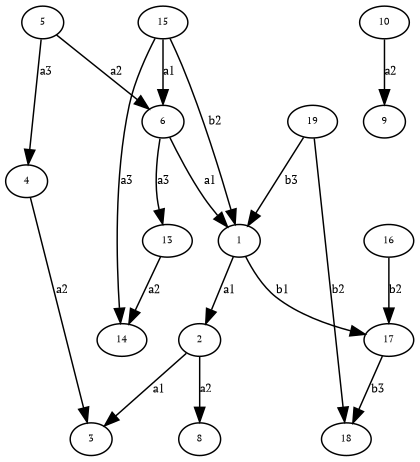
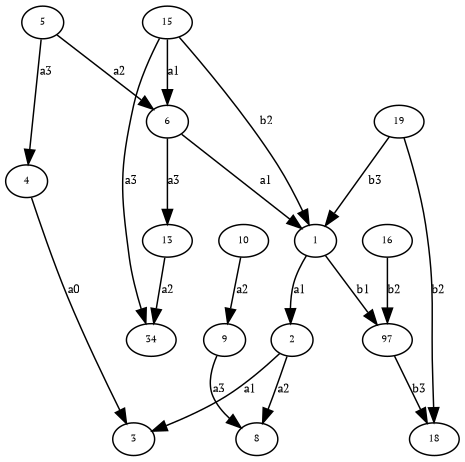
(63, 290) -> (74, 290)
(122, 340) -> (151, 340)
(389, 340) -> (387, 340)
none -> (211, 390)
